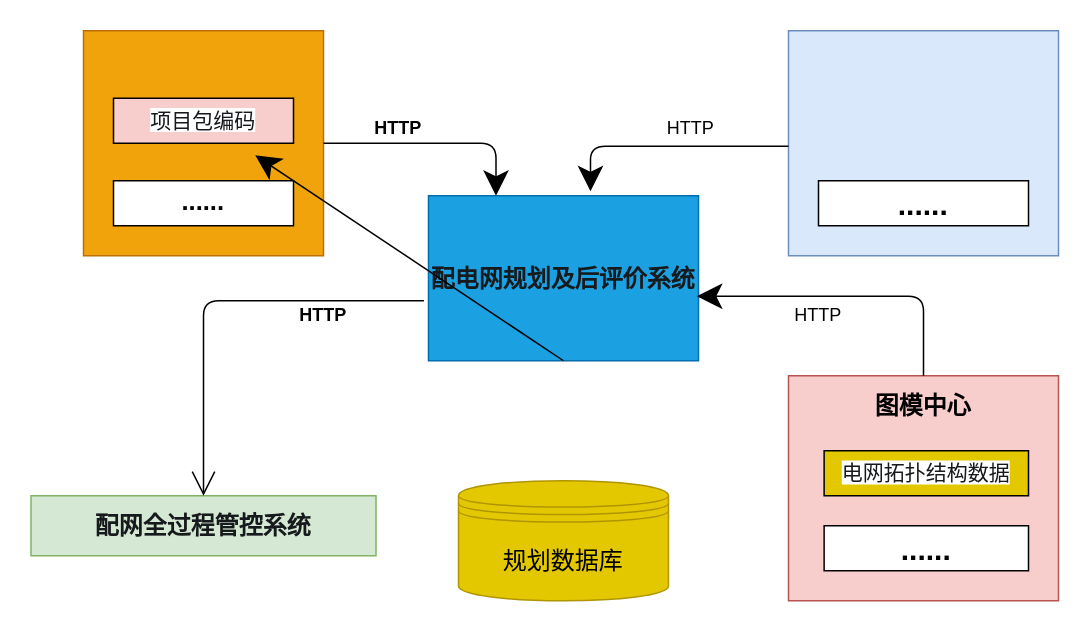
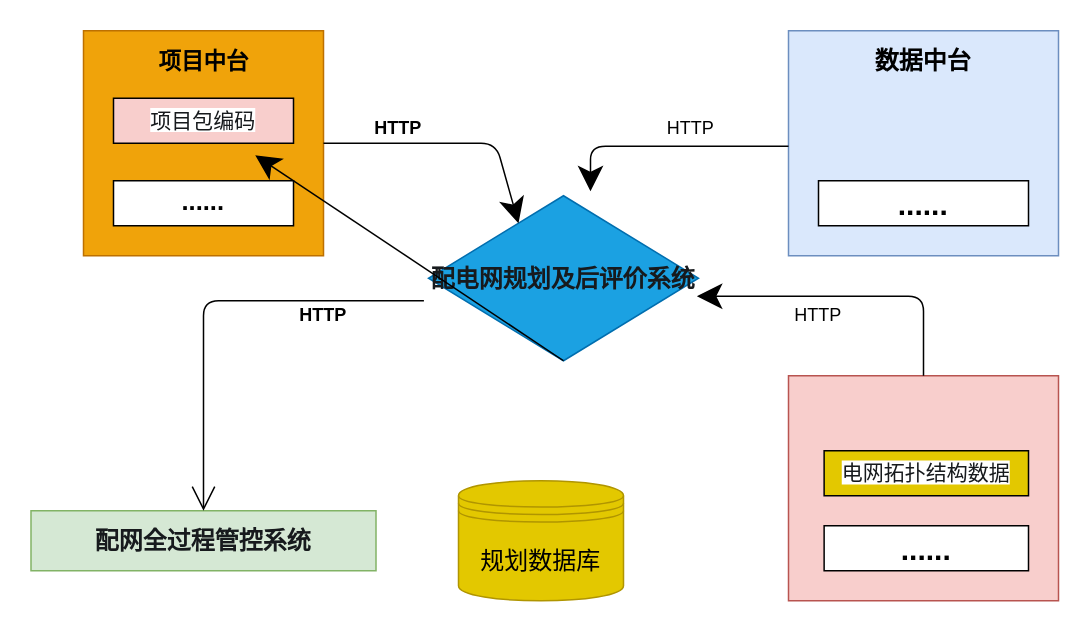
none -> (203, 61)
none -> (923, 61)
(563, 278) -> (563, 278)
(923, 406) -> none
(203, 526) -> (203, 541)
(563, 541) -> (541, 541)
